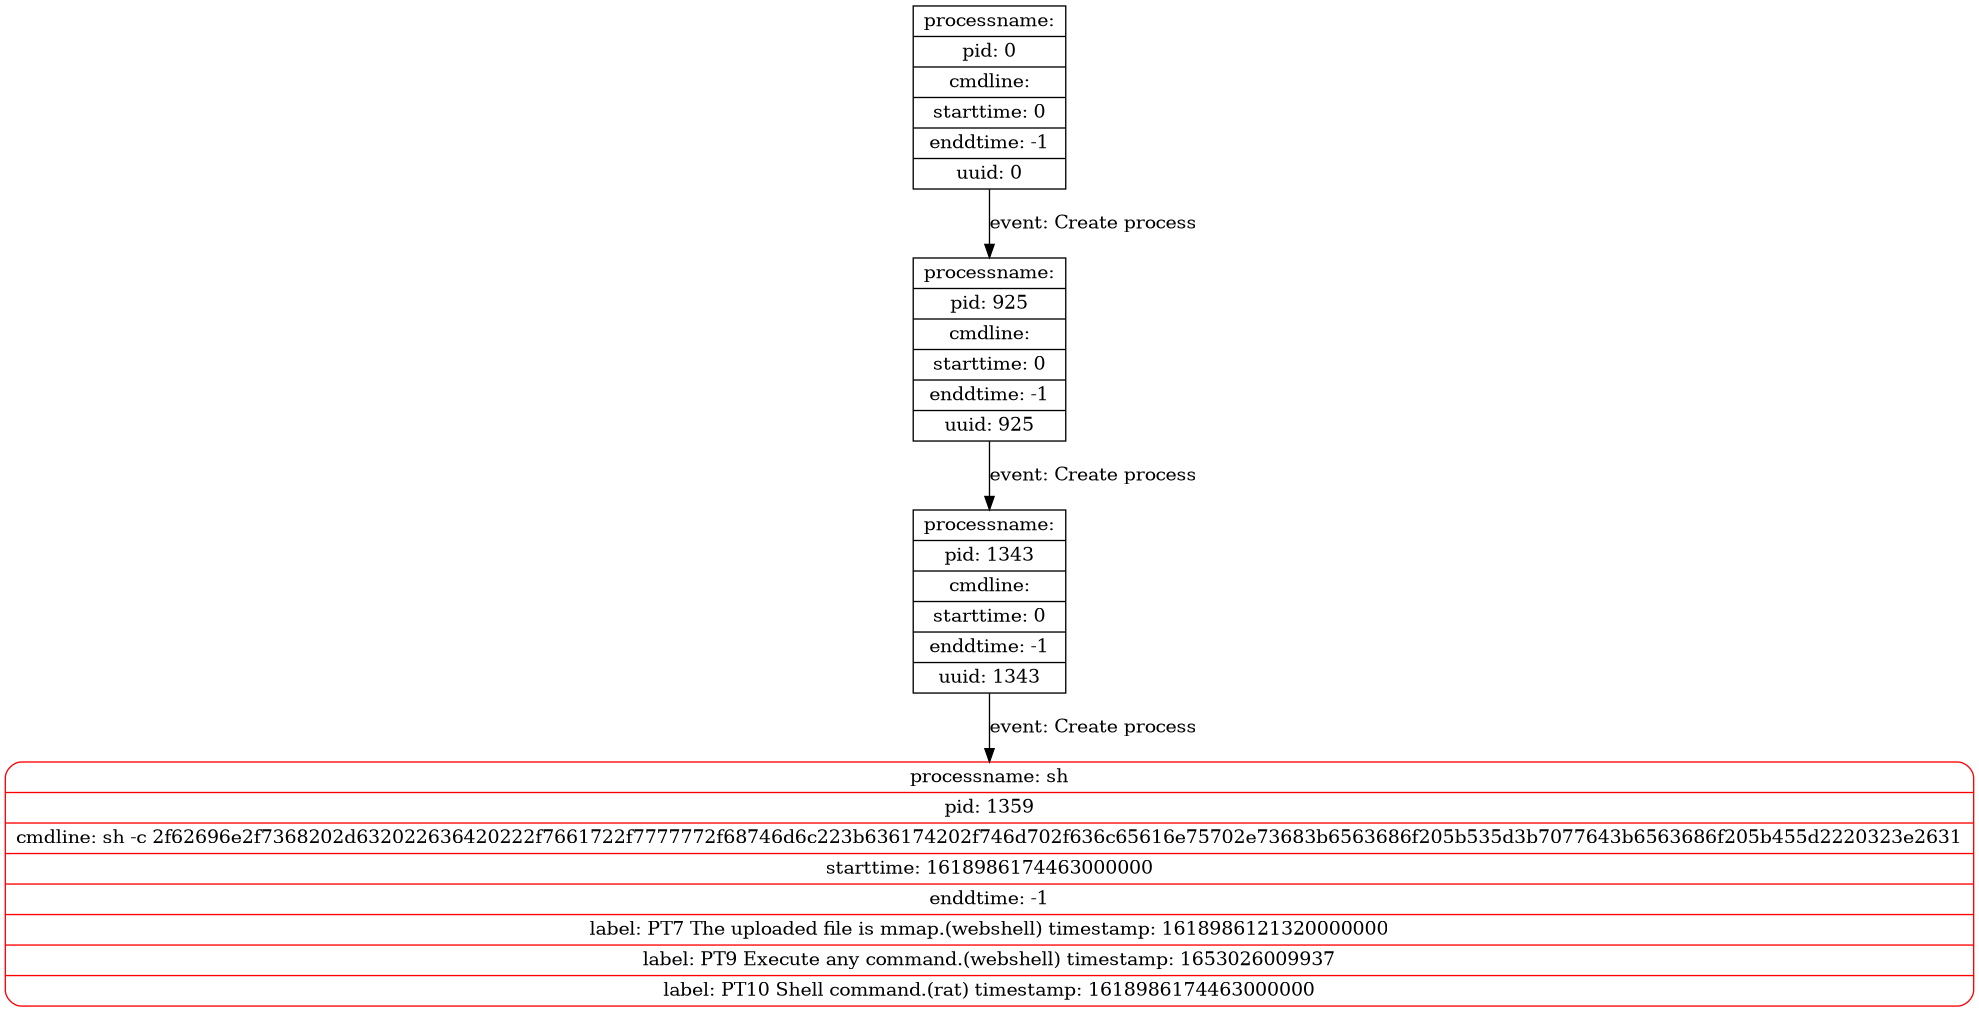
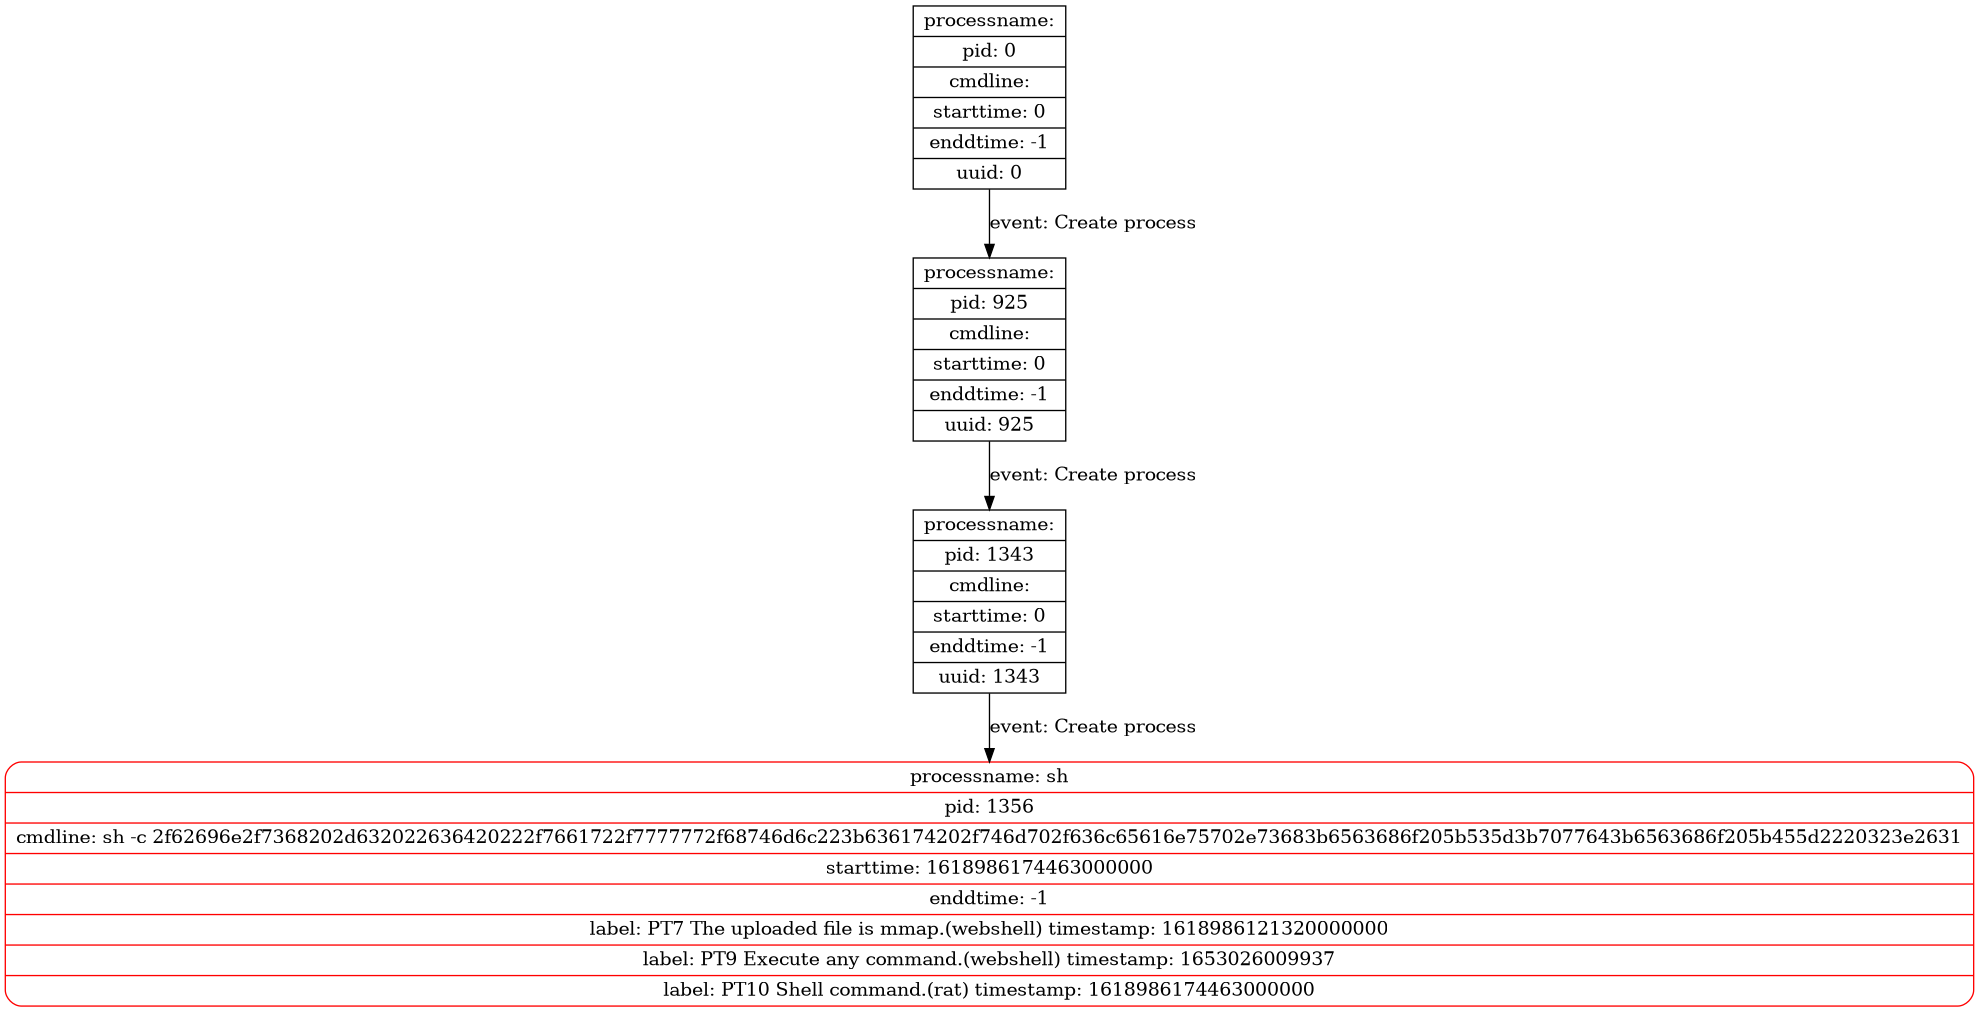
(989, 807) -> (989, 807)
